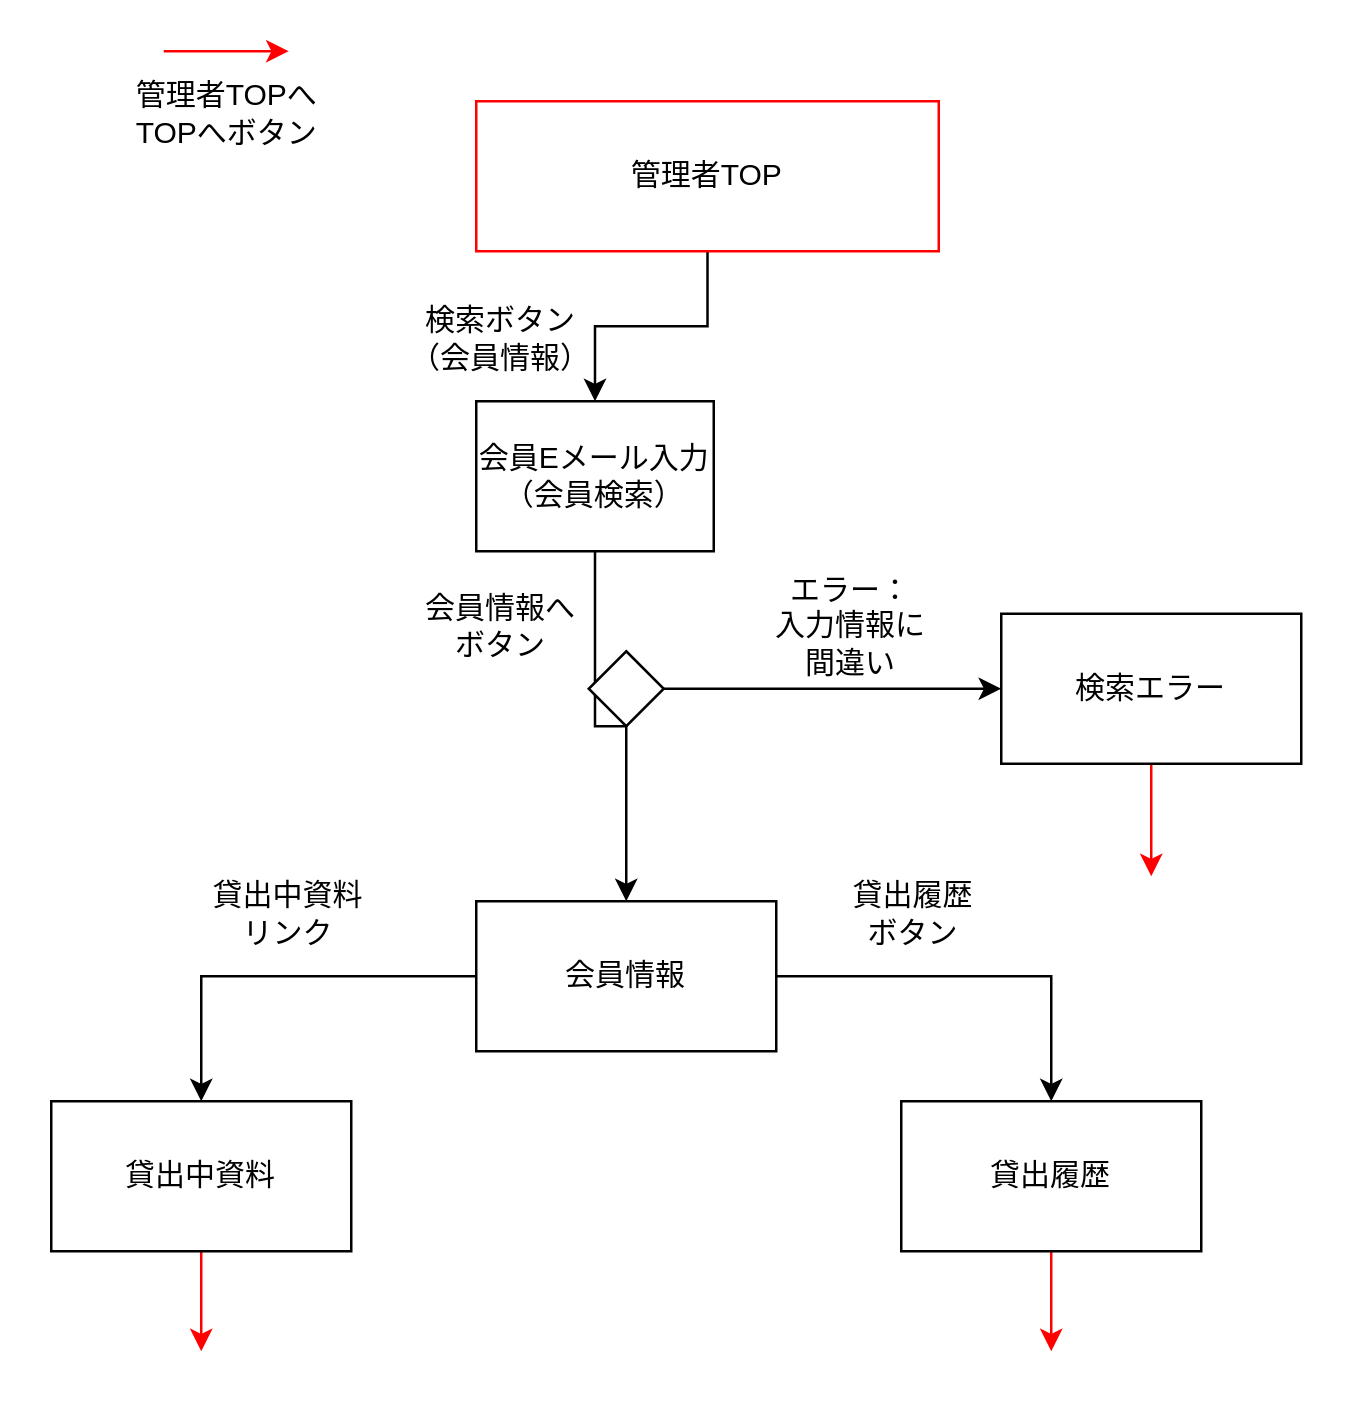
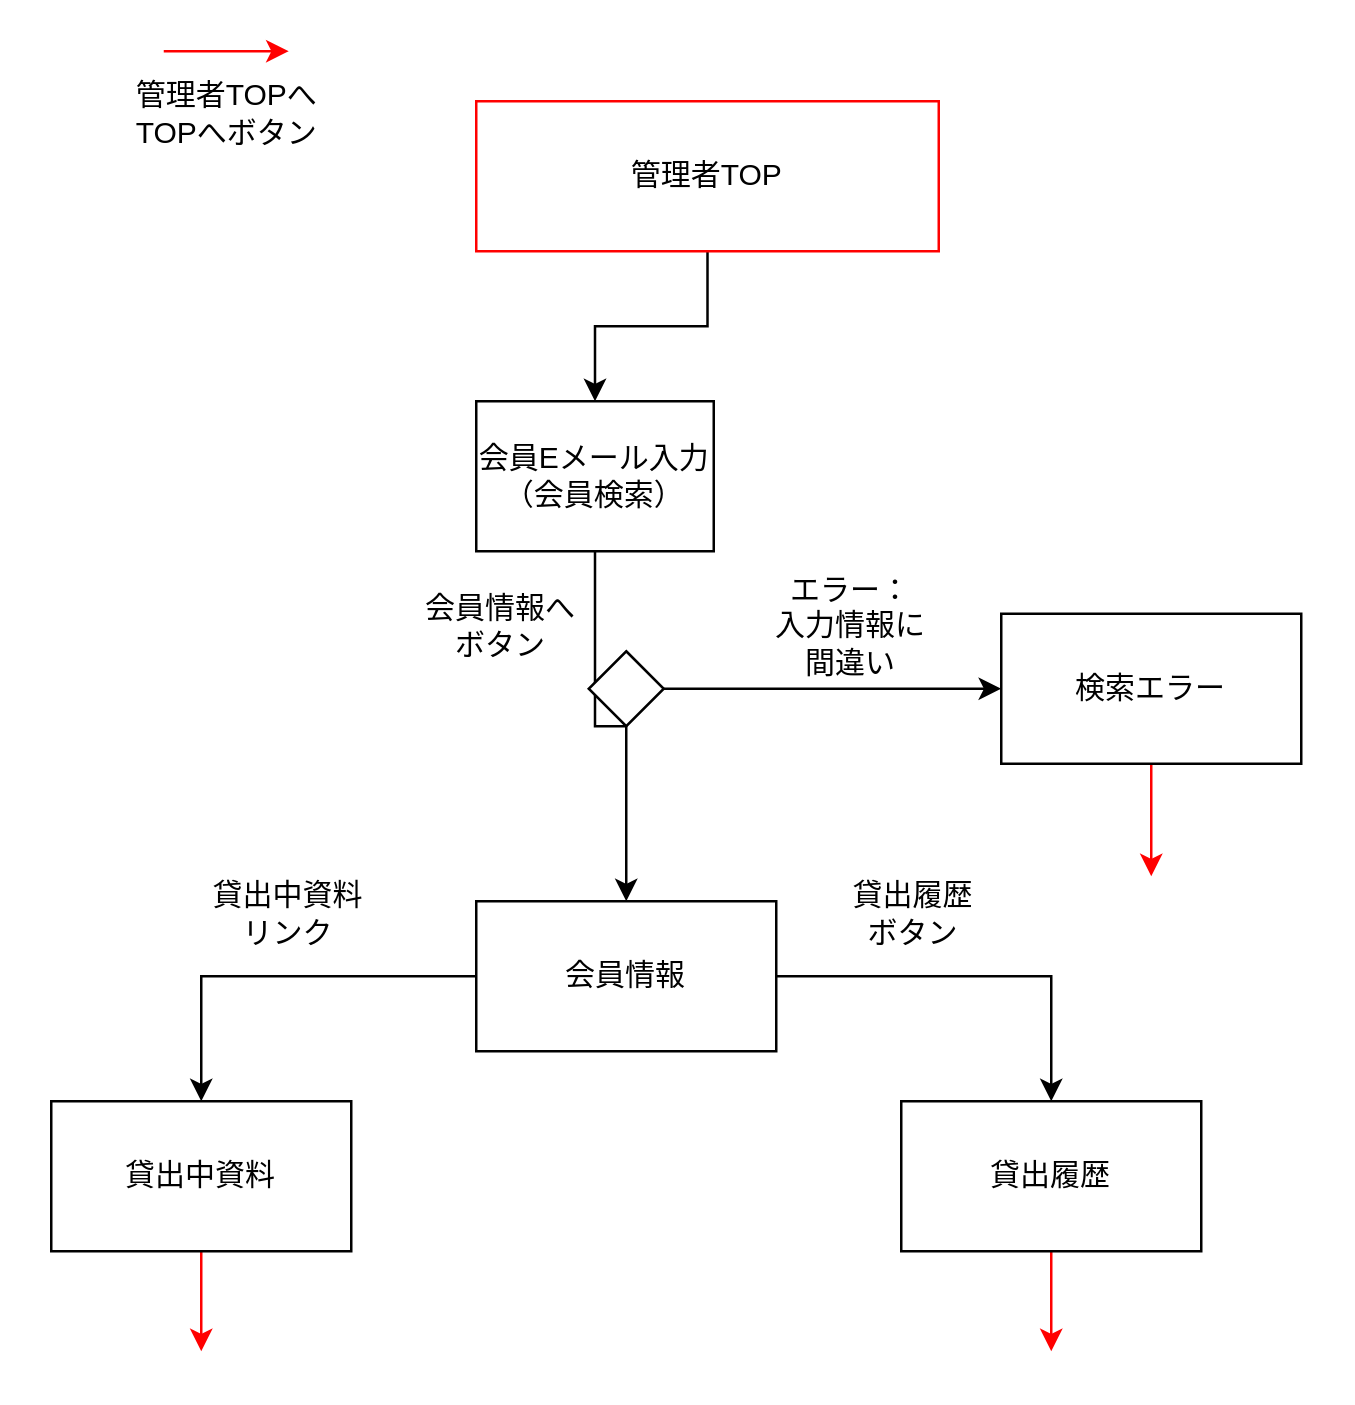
(501, 339) -> none
